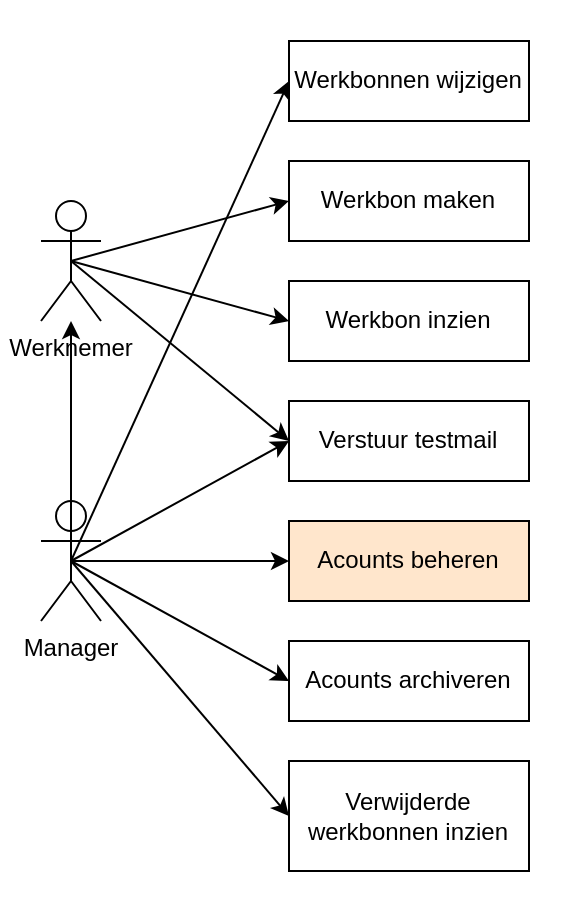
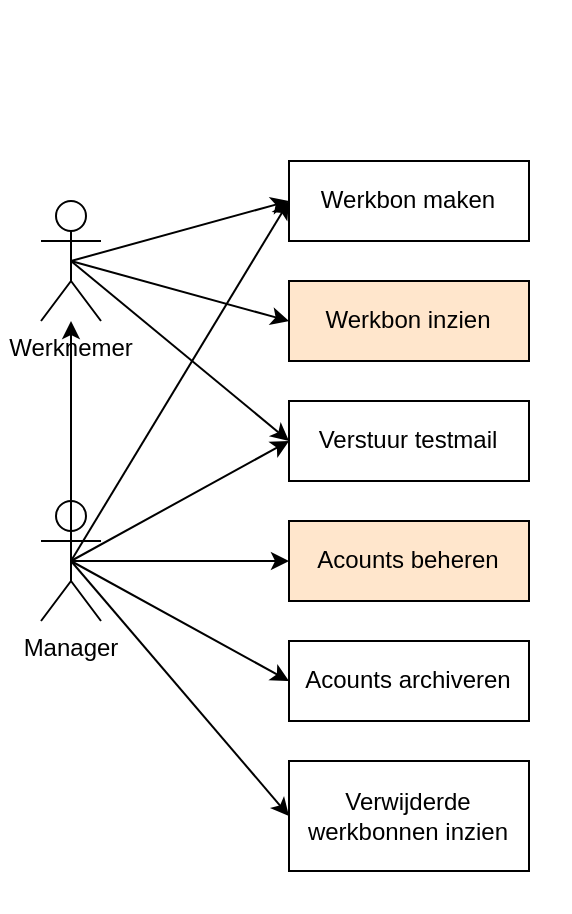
(409, 81) -> none
(409, 321) -> (409, 321)
none -> (183, 375)
(154, 378) -> none
